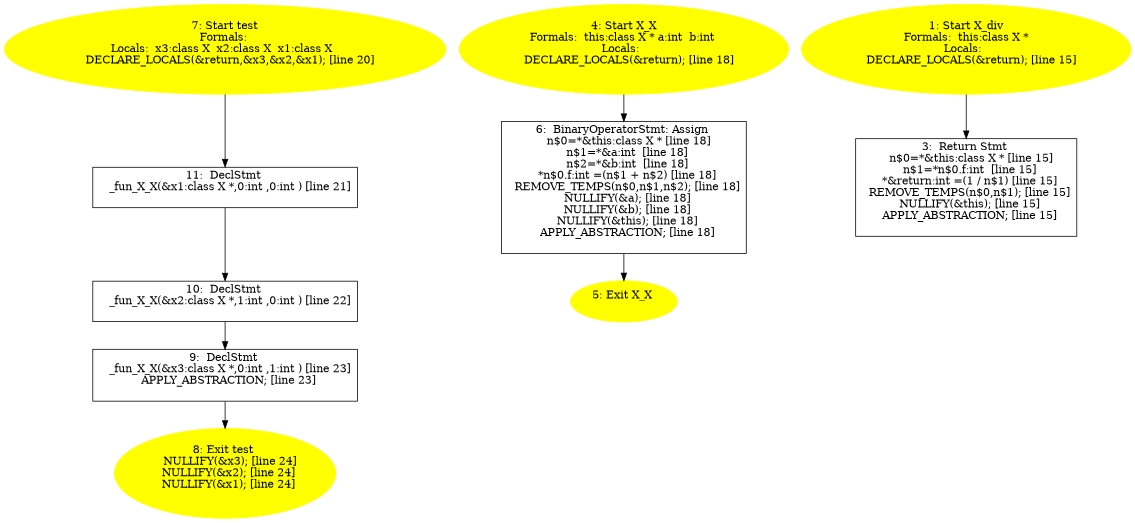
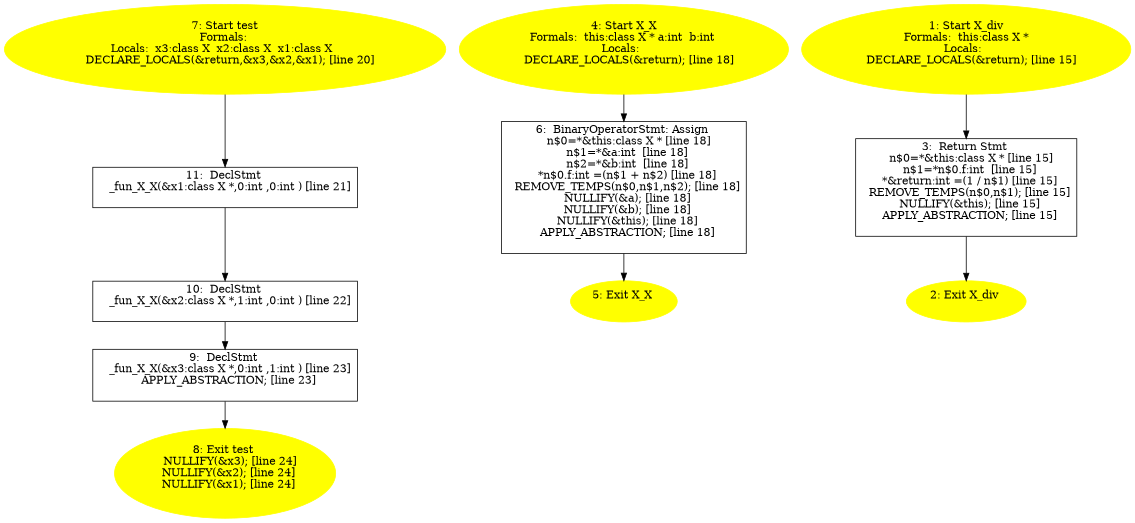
none -> (966, 301)
